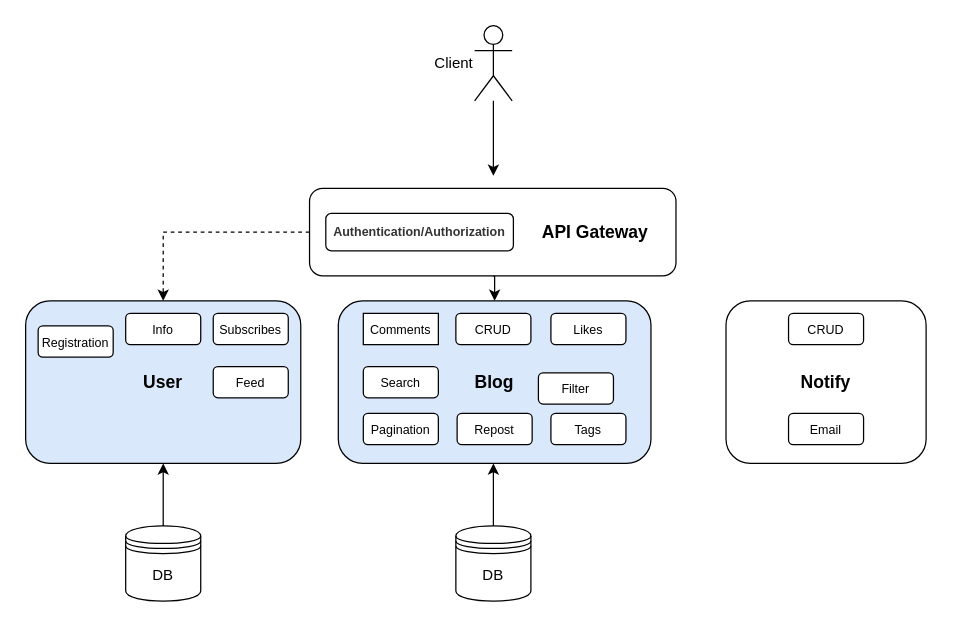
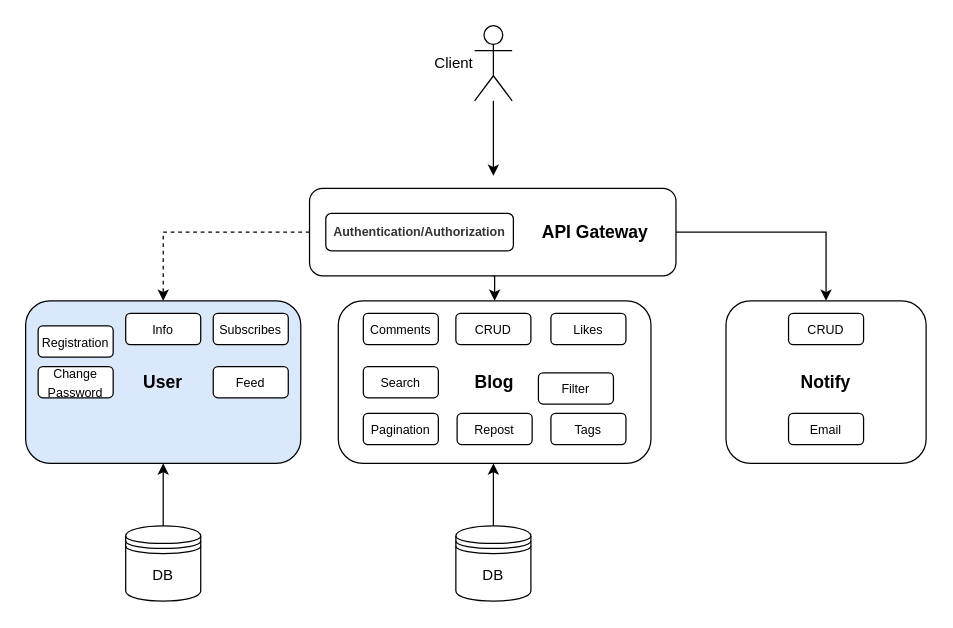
none -> (781, 232)
(401, 329) -> (401, 329)
none -> (76, 382)
(494, 382) -> (494, 382)
